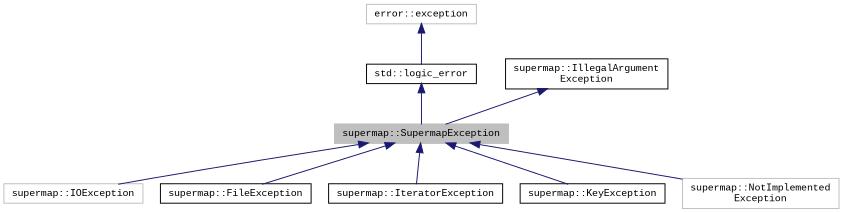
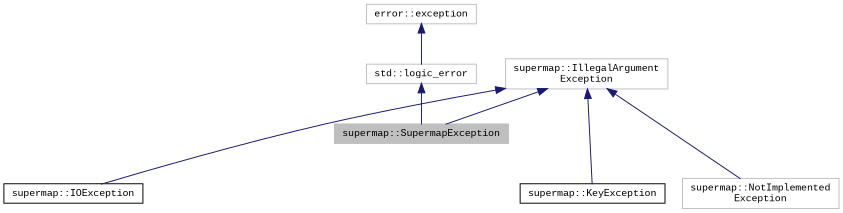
(421, 74) -> (421, 74)
(587, 74) -> (587, 74)
(581, 162) -> (678, 137)
(238, 164) -> (297, 131)
(512, 165) -> (590, 142)
(73, 193) -> (73, 193)
(236, 193) -> none
(416, 193) -> none
